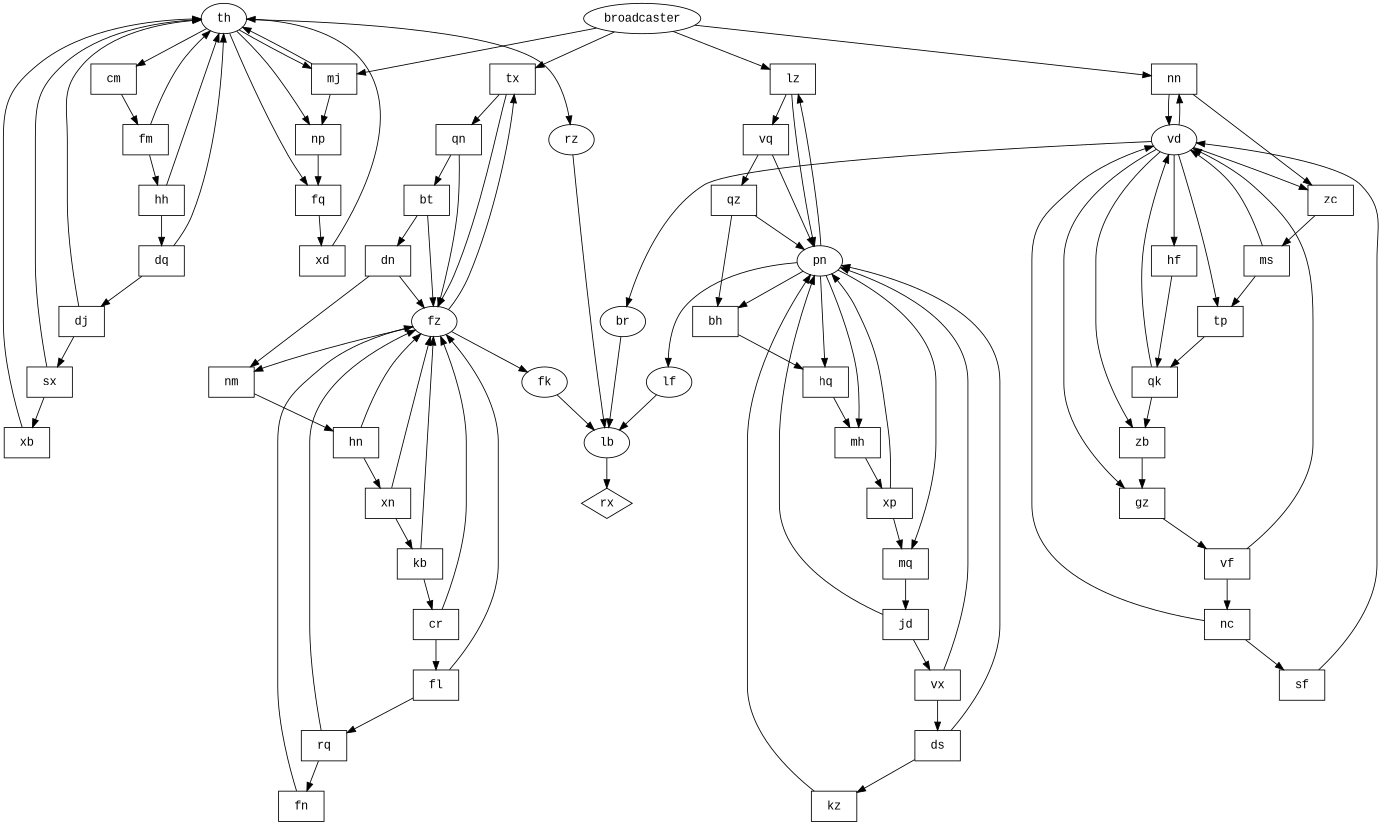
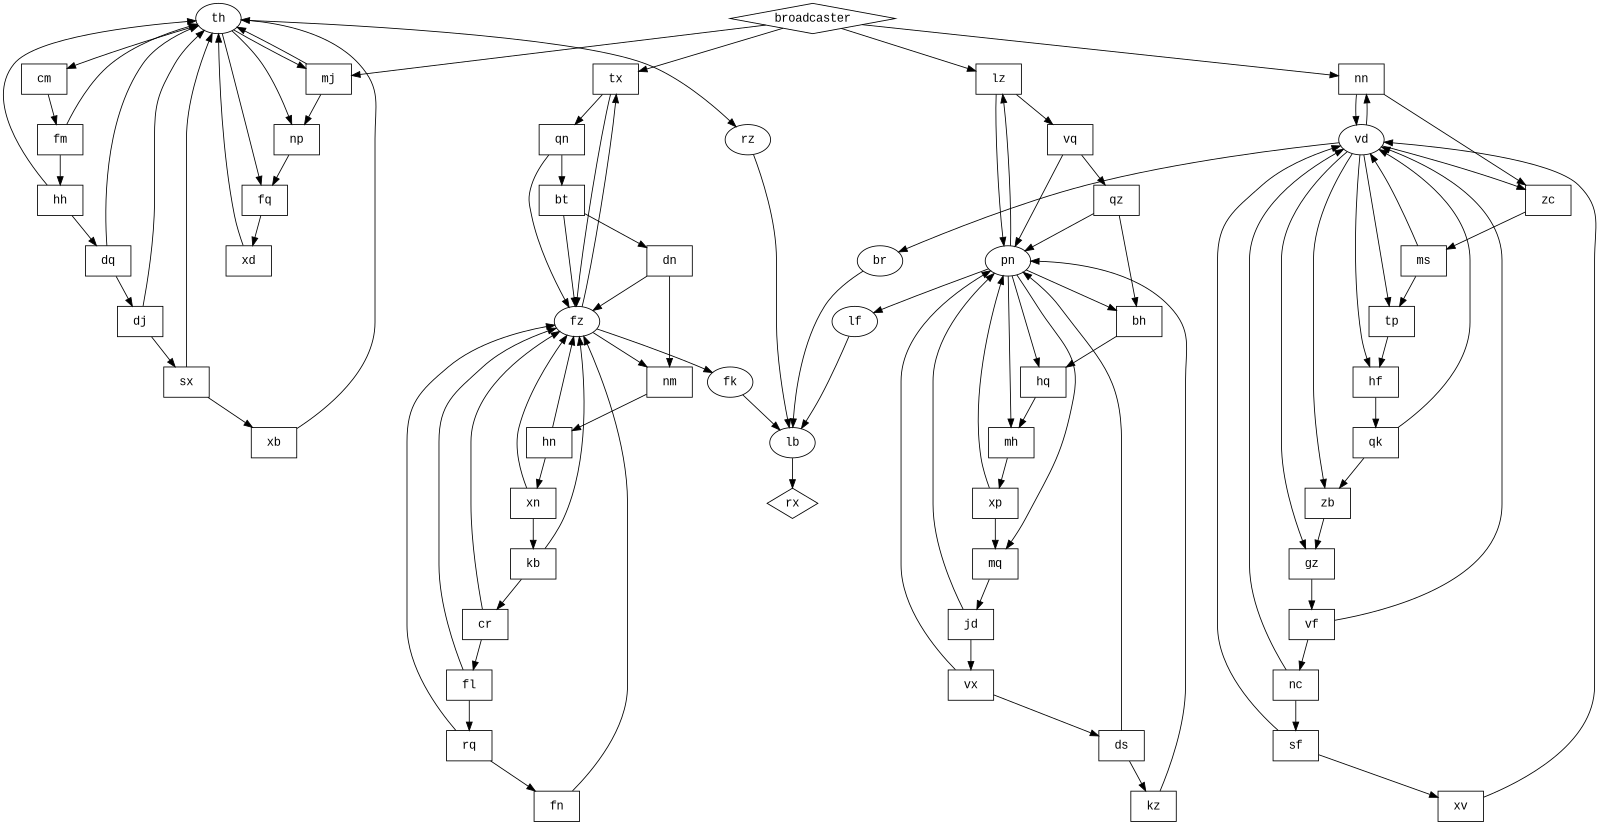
(642, 19) -> (813, 19)
(1191, 349) -> (1385, 348)
none -> (1461, 806)
